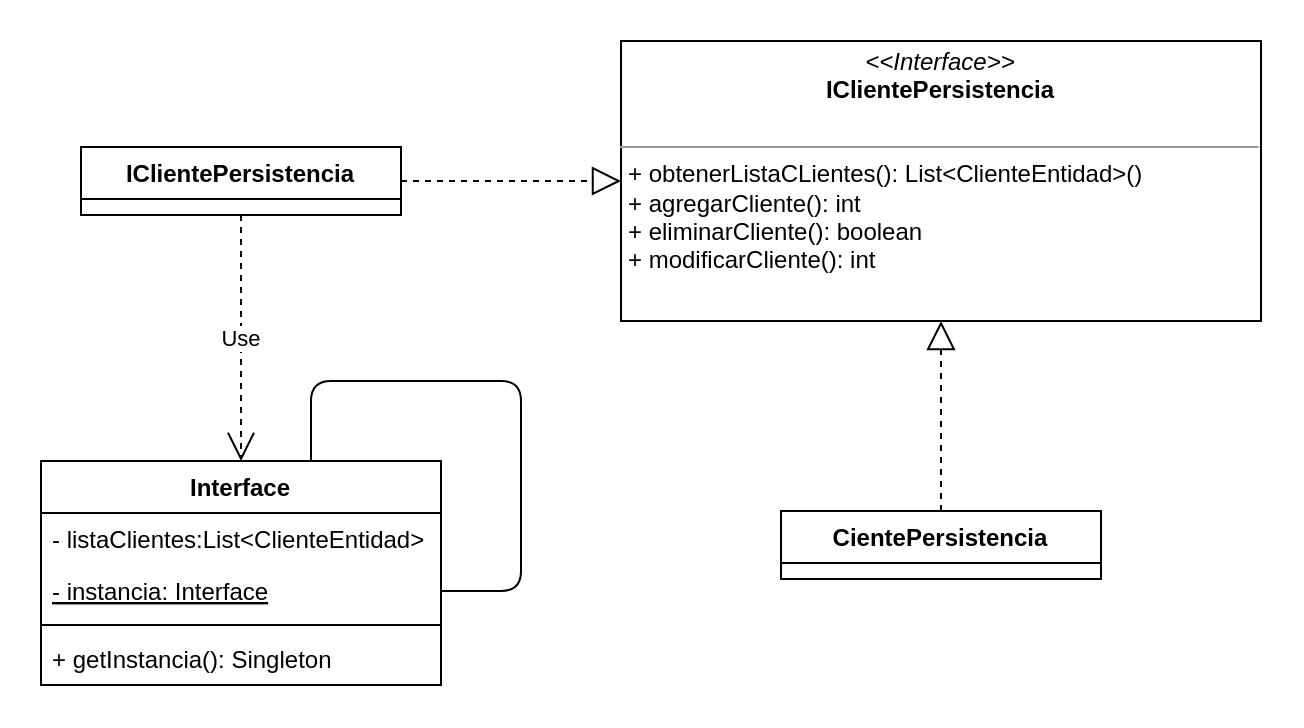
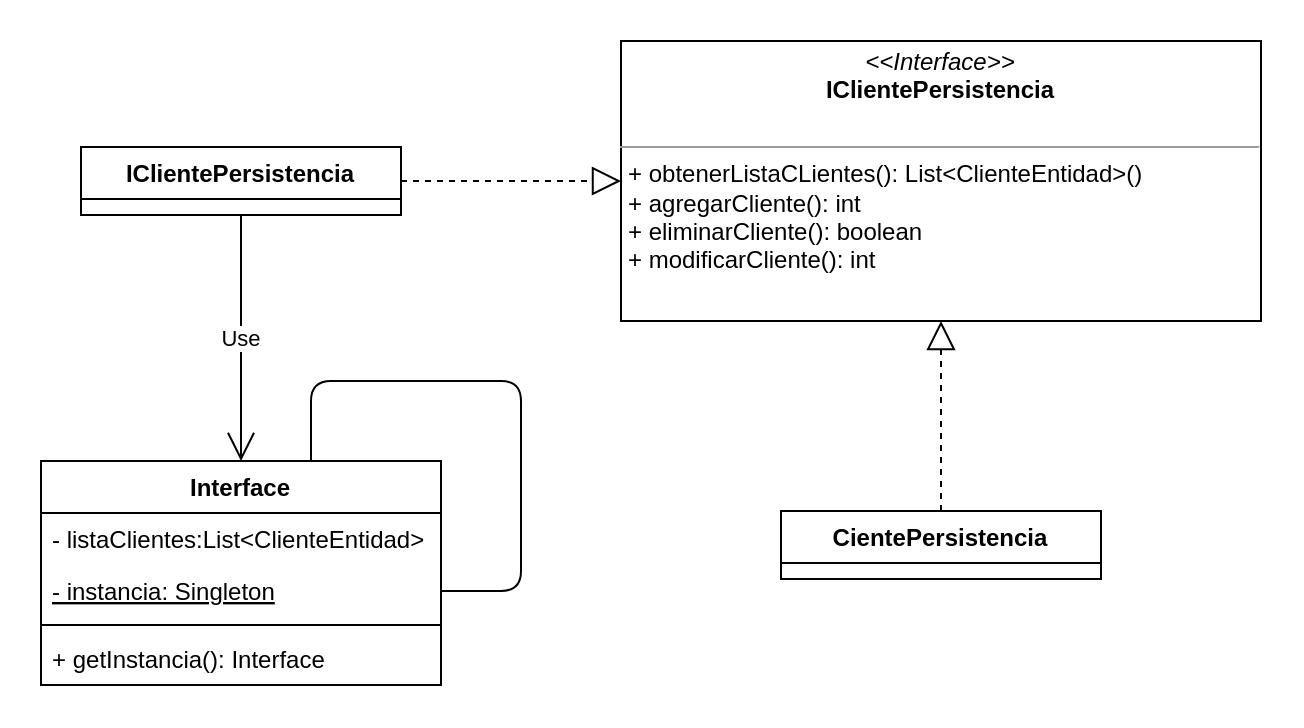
(241, 271) -> (241, 271)
(184, 592) -> (178, 592)
(215, 660) -> (221, 660)
